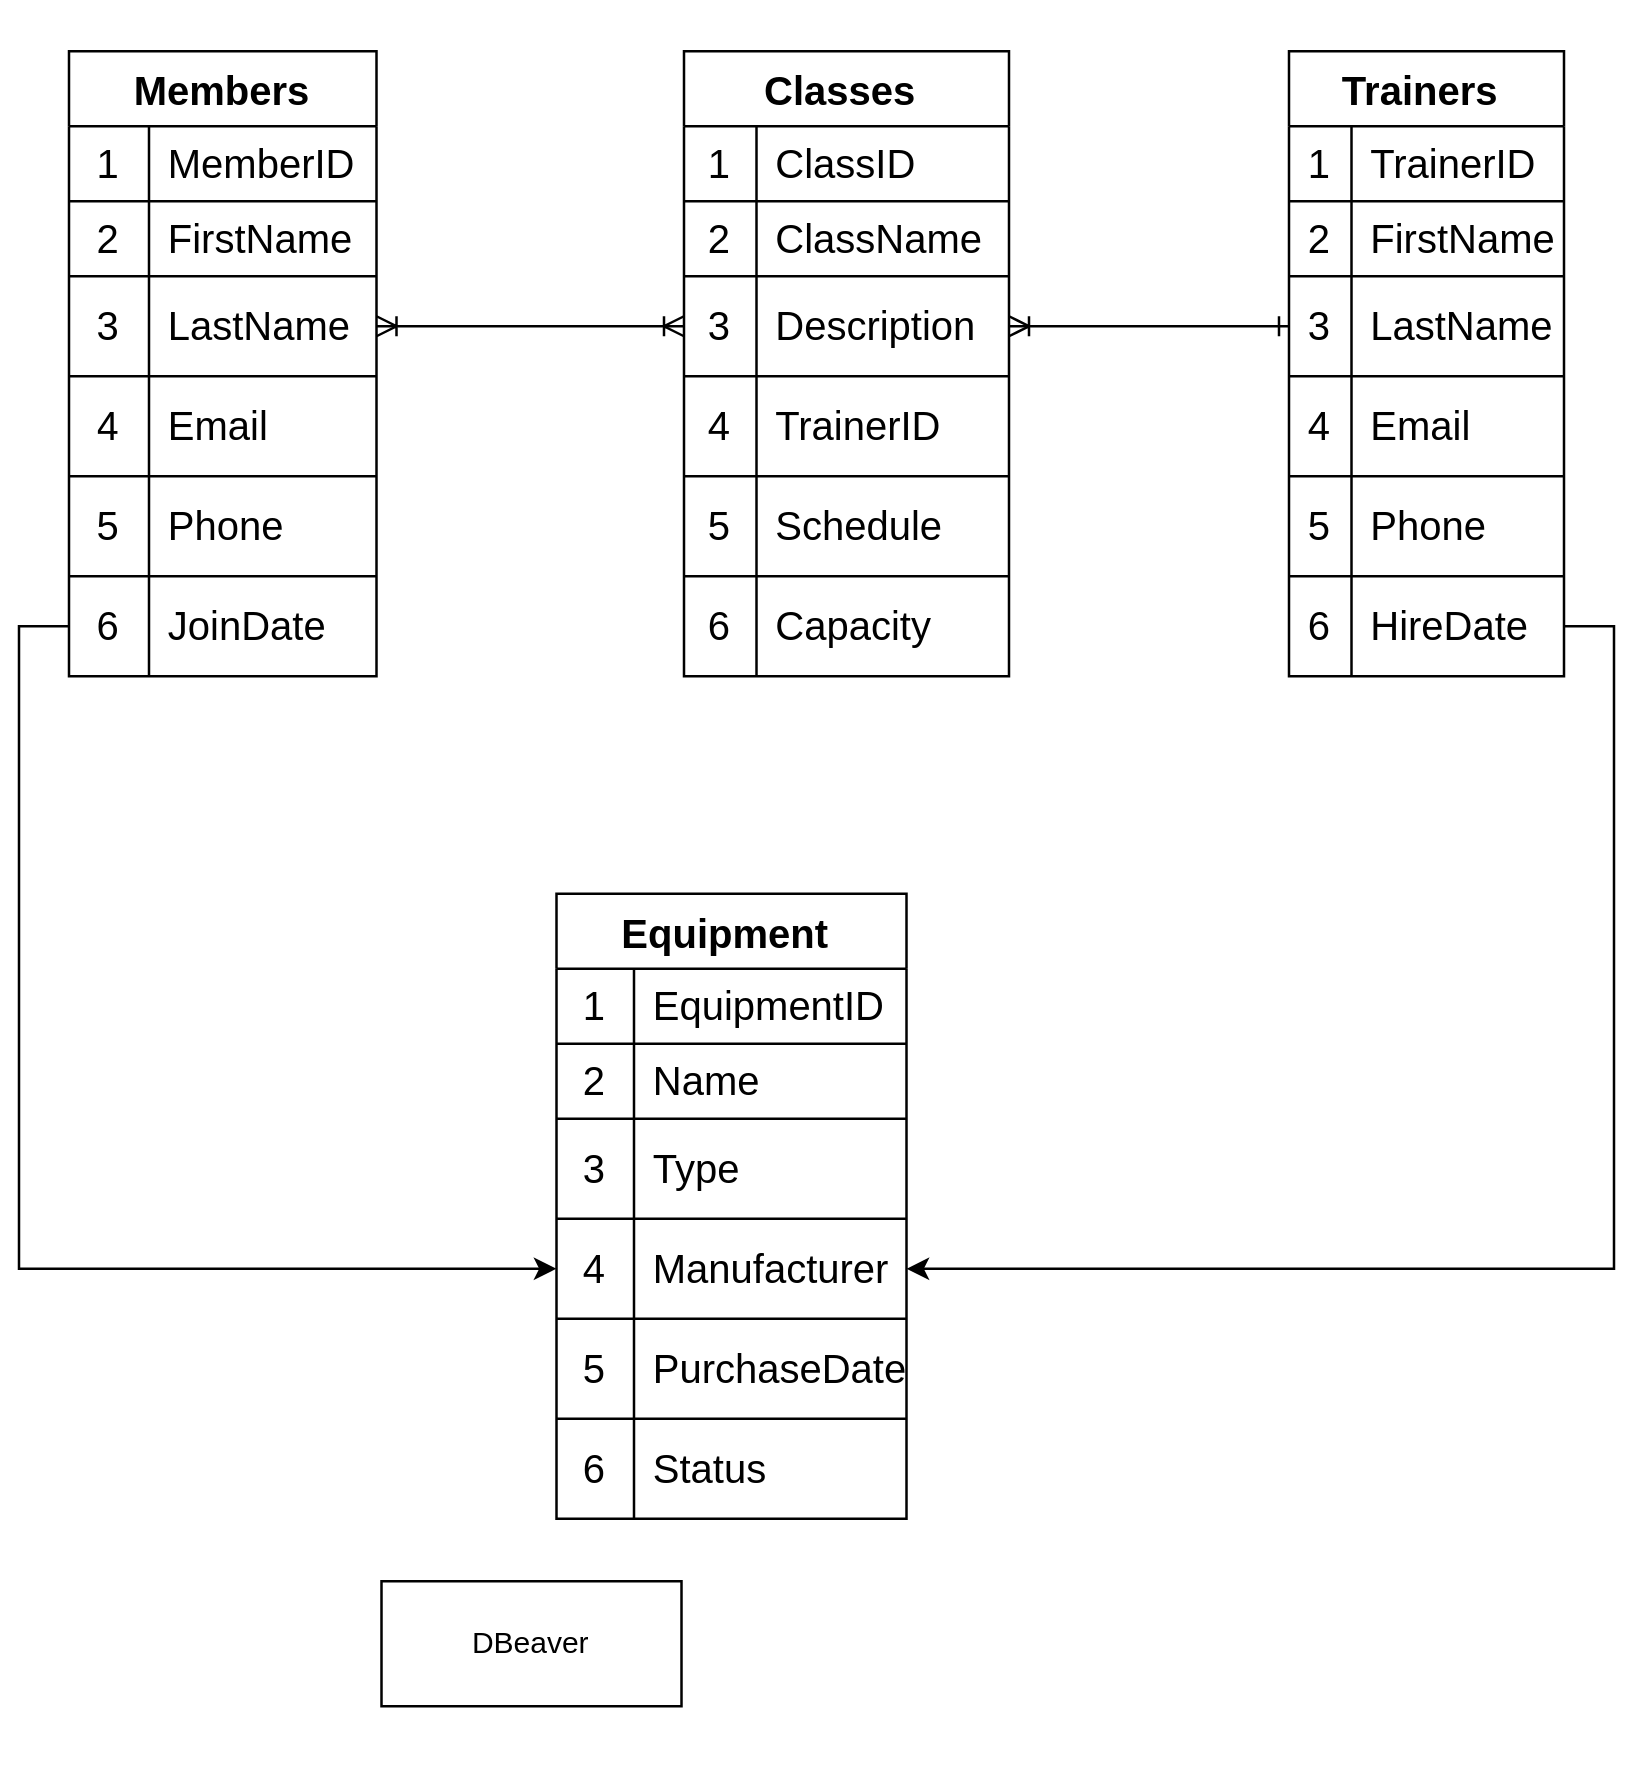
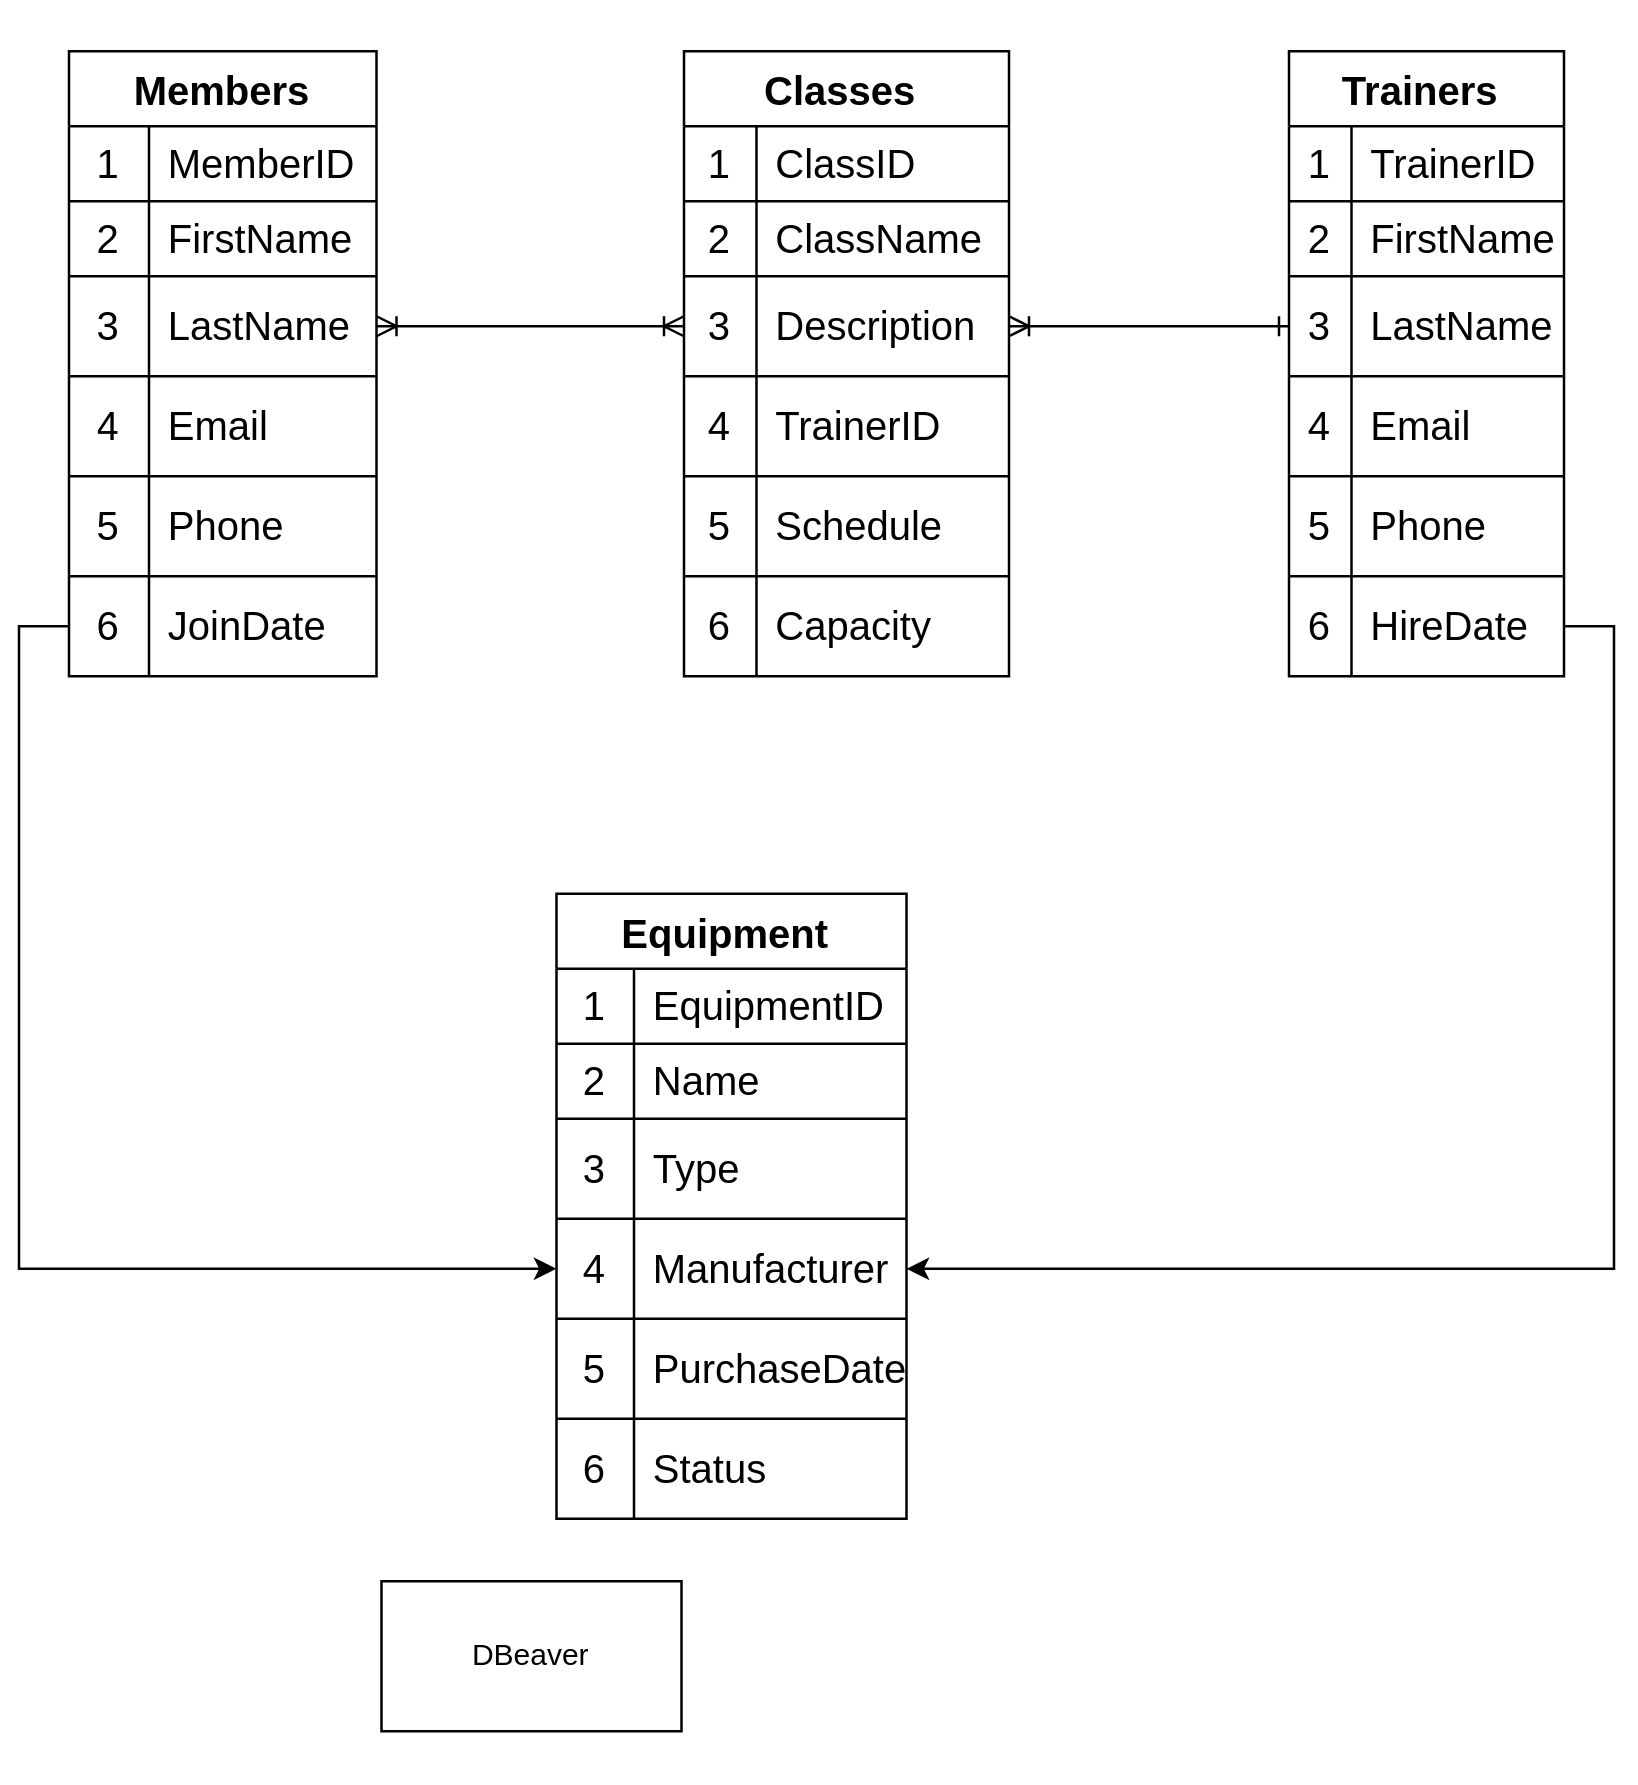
(531, 1644) -> (531, 1656)
